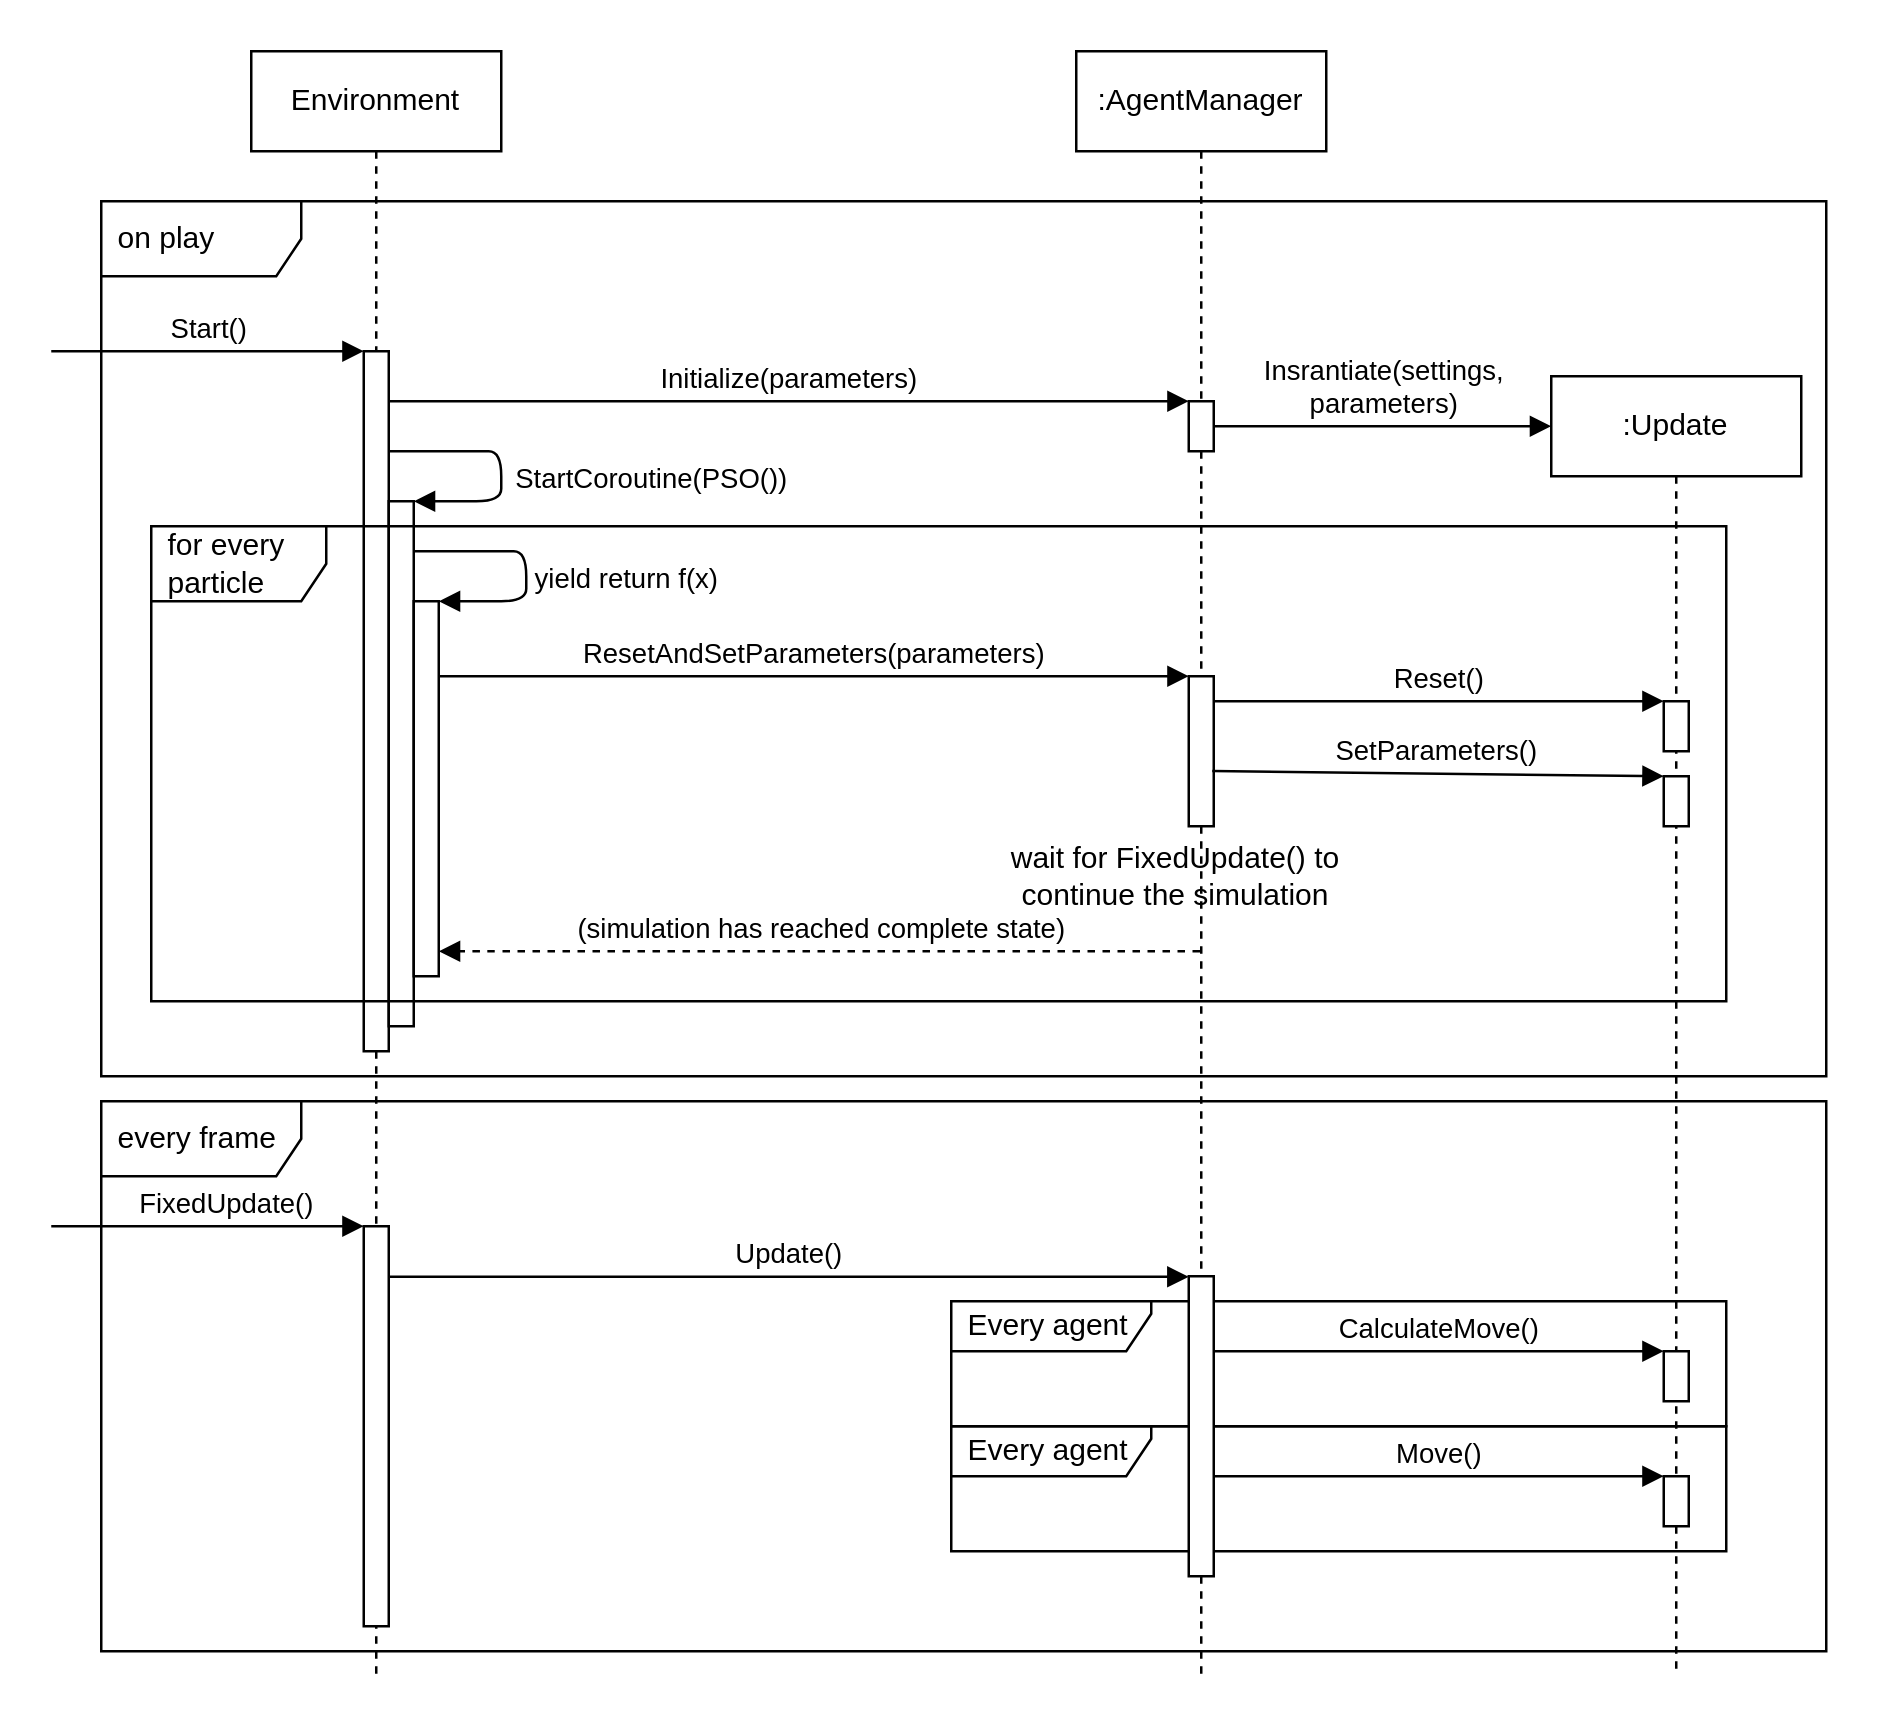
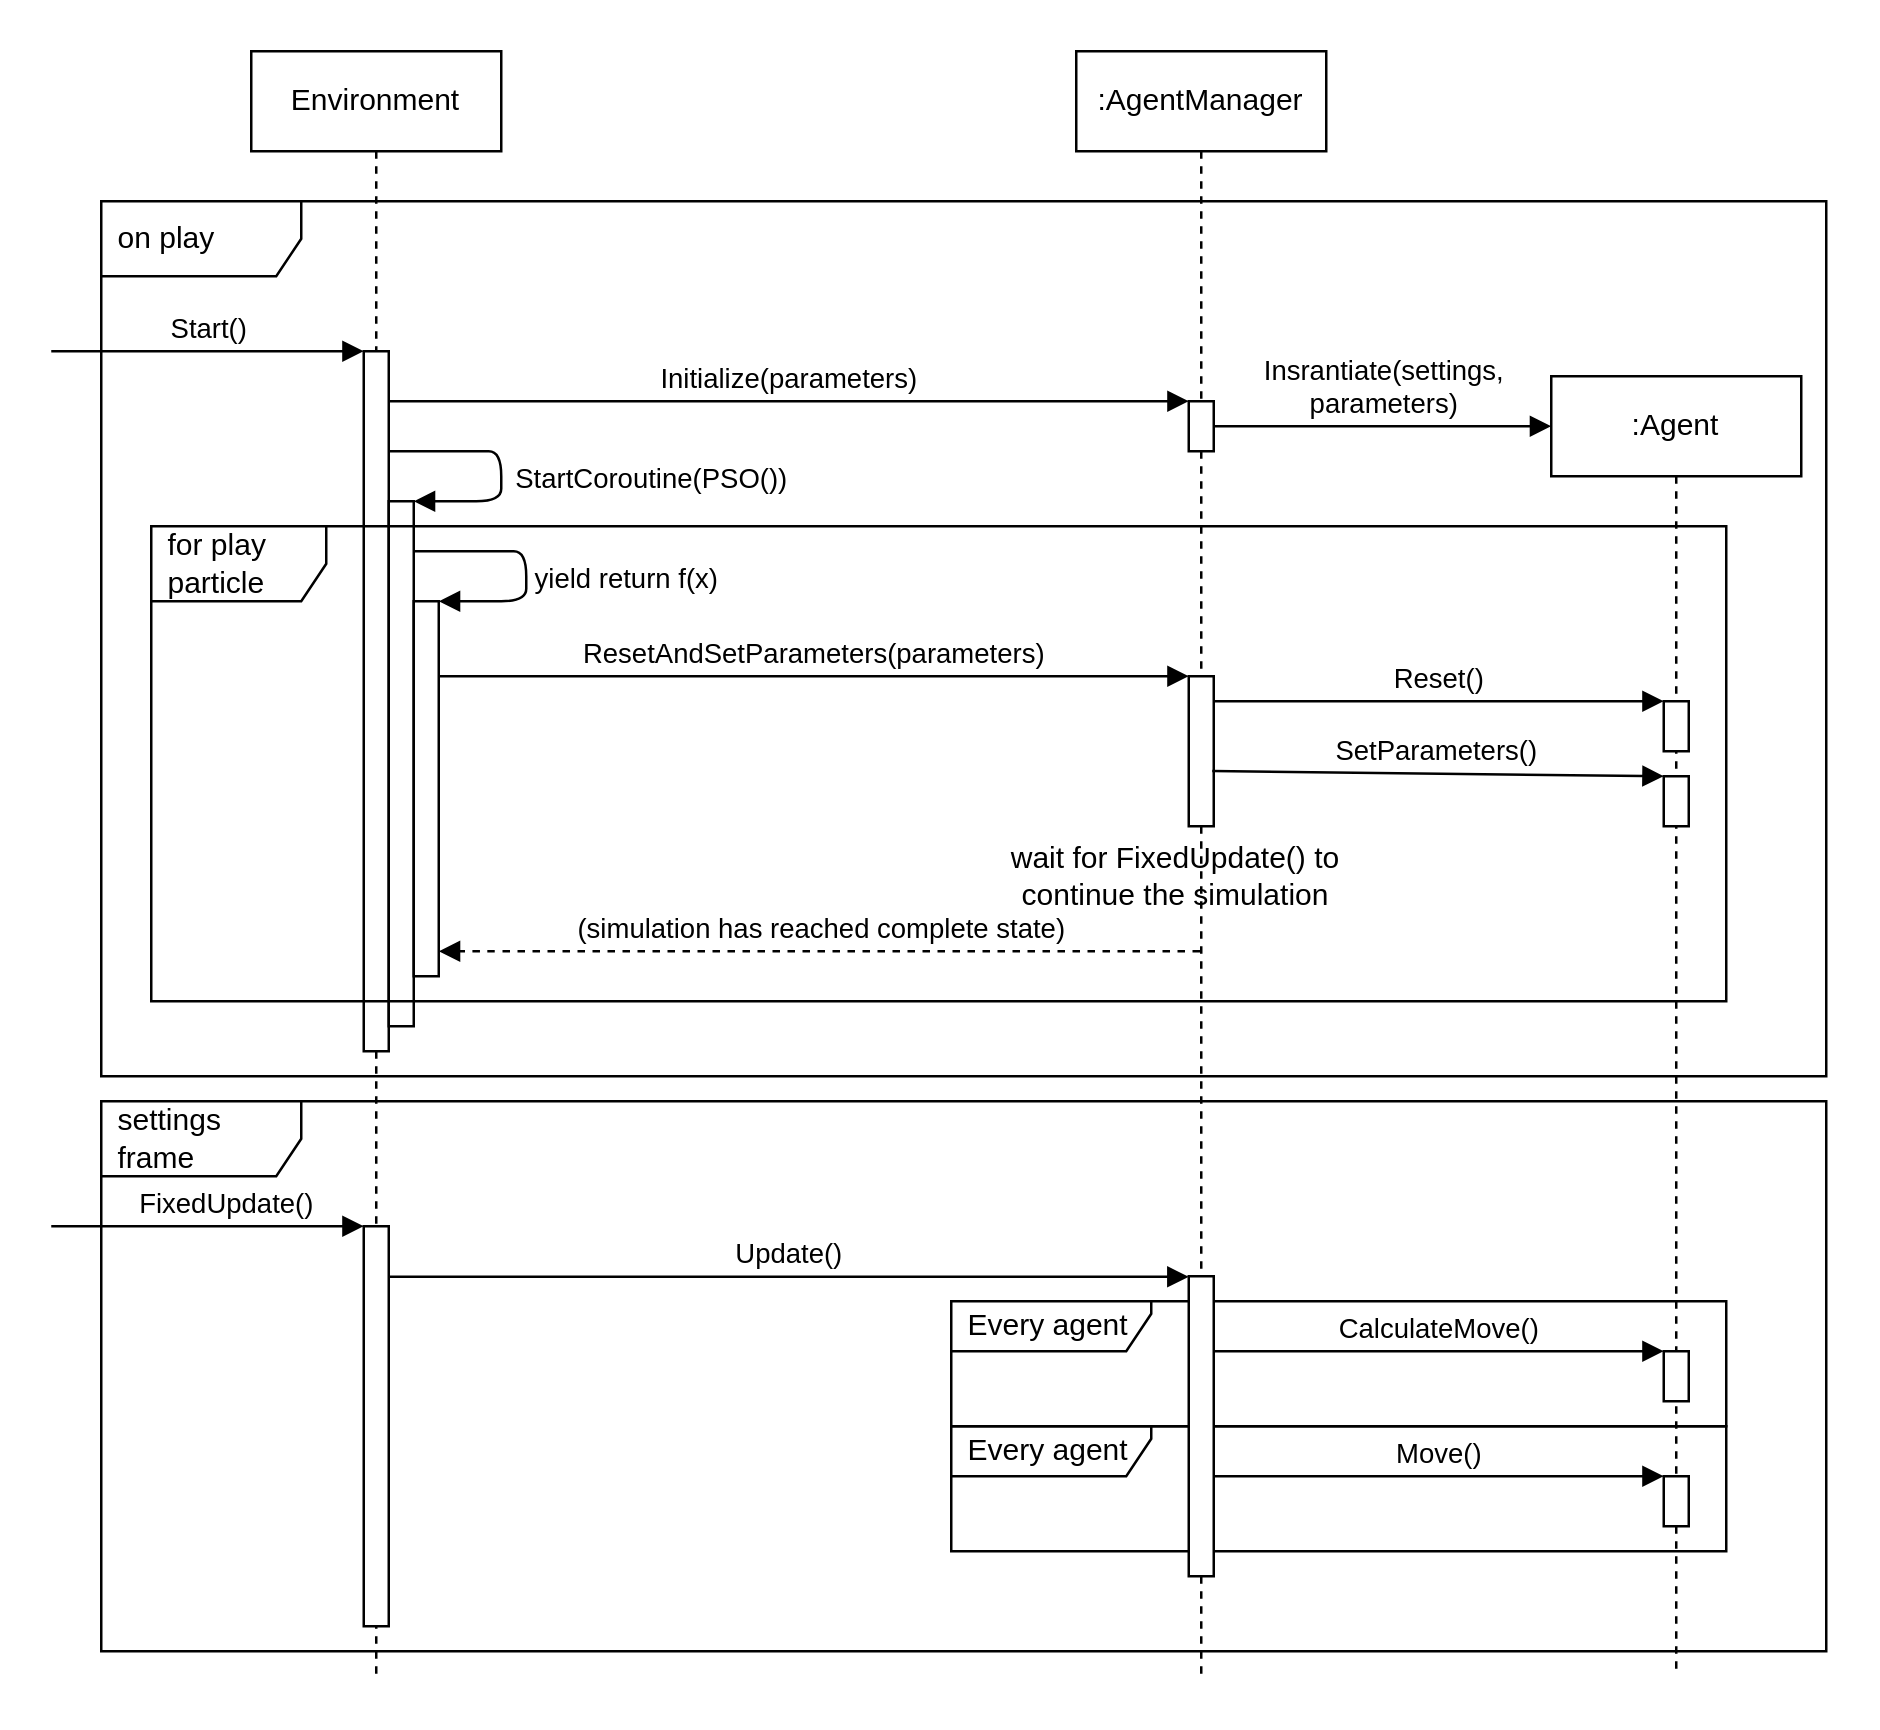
(1676, 426) -> (1676, 426)
(248, 564) -> (248, 564)
(207, 1139) -> (210, 1139)
